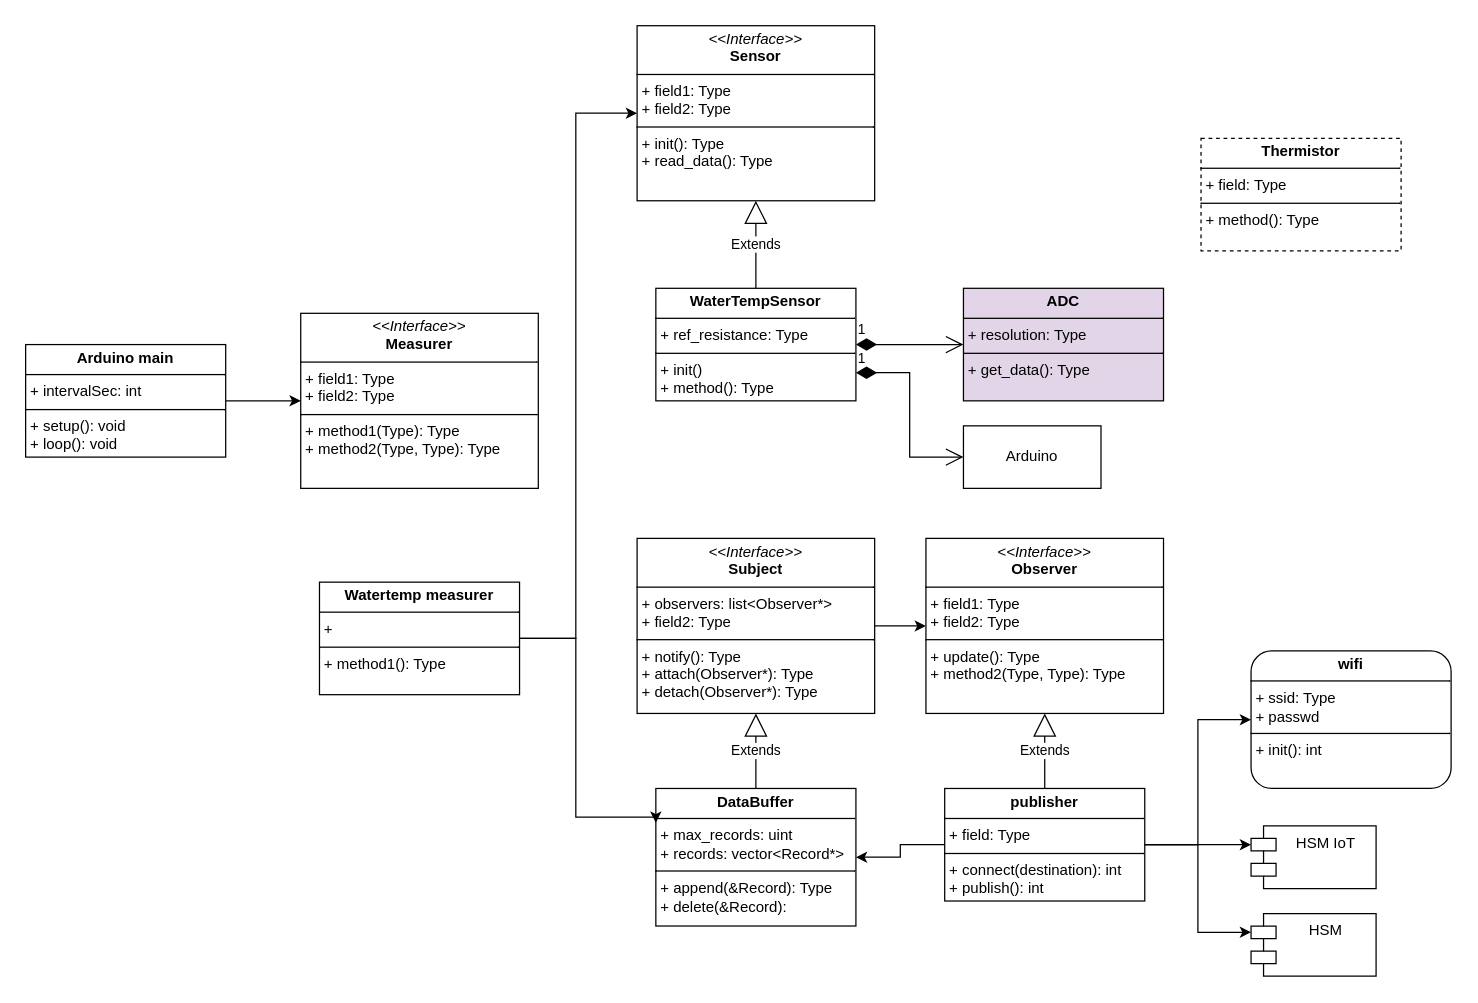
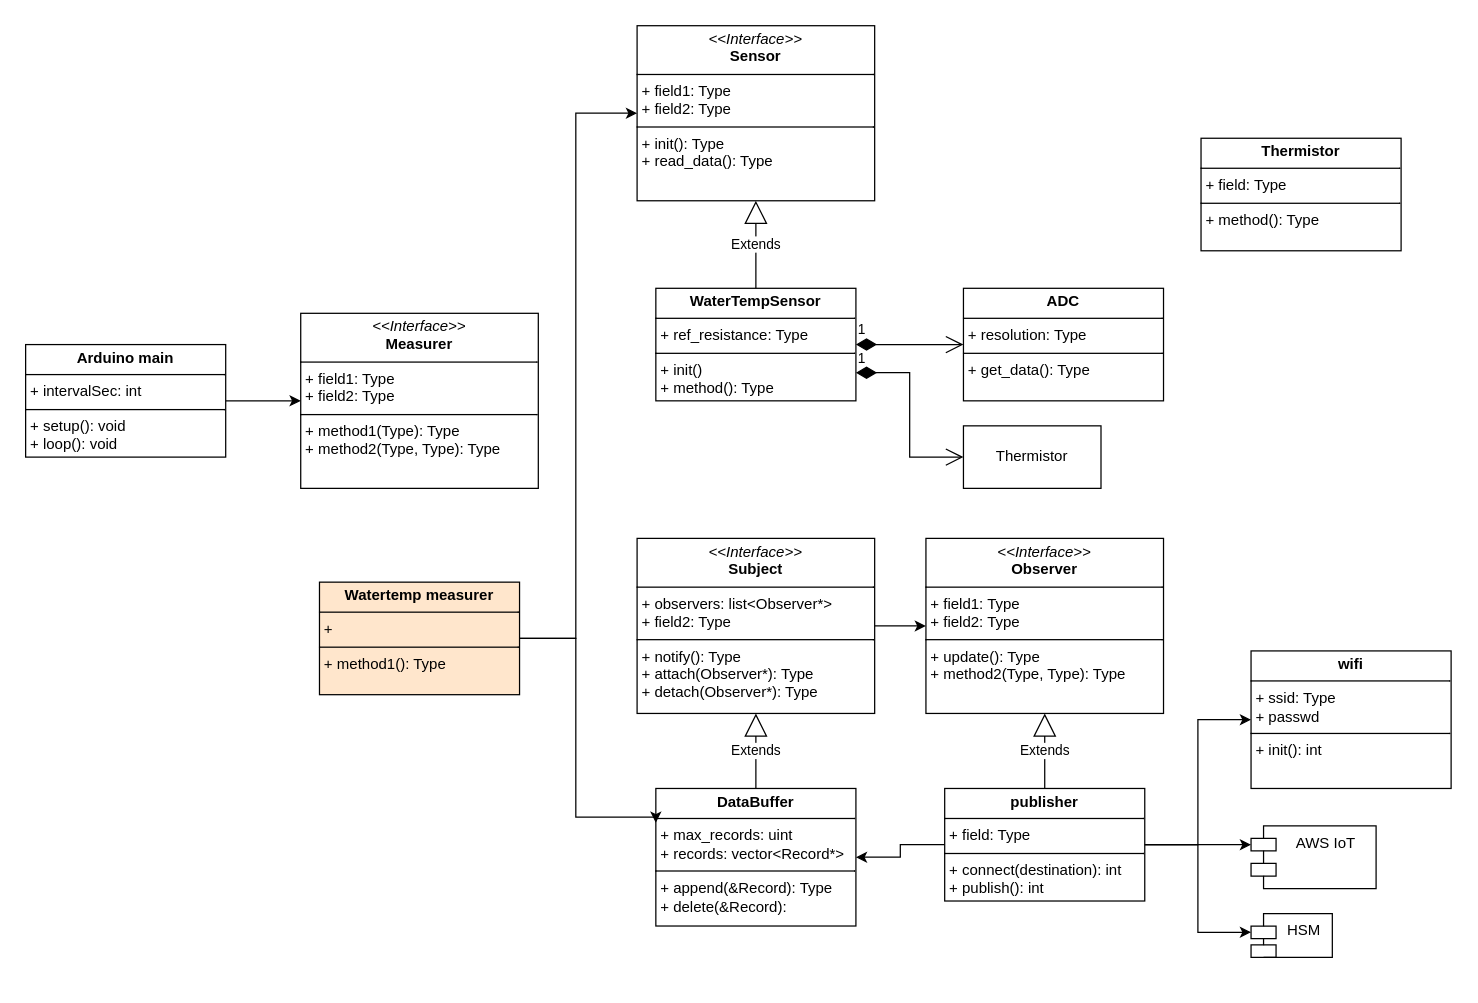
(1301, 194) -> (1301, 194)
(1063, 344) -> (1063, 344)
(1032, 457) -> (1032, 457)
(419, 638) -> (419, 638)
(1351, 719) -> (1351, 719)
(1326, 843) -> (1326, 843)
(1313, 944) -> (1291, 935)
